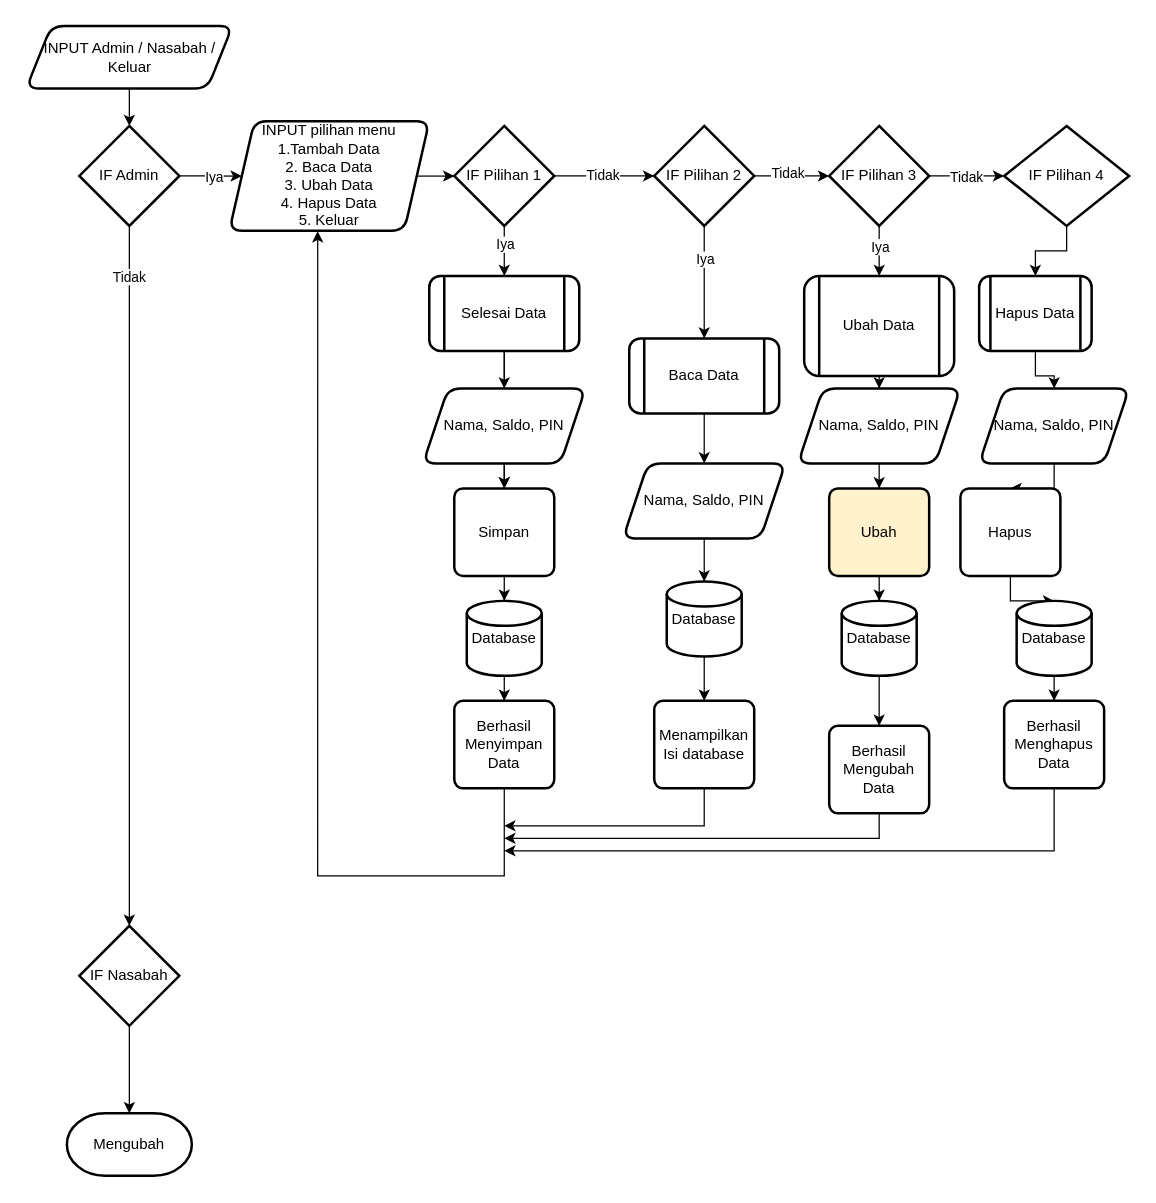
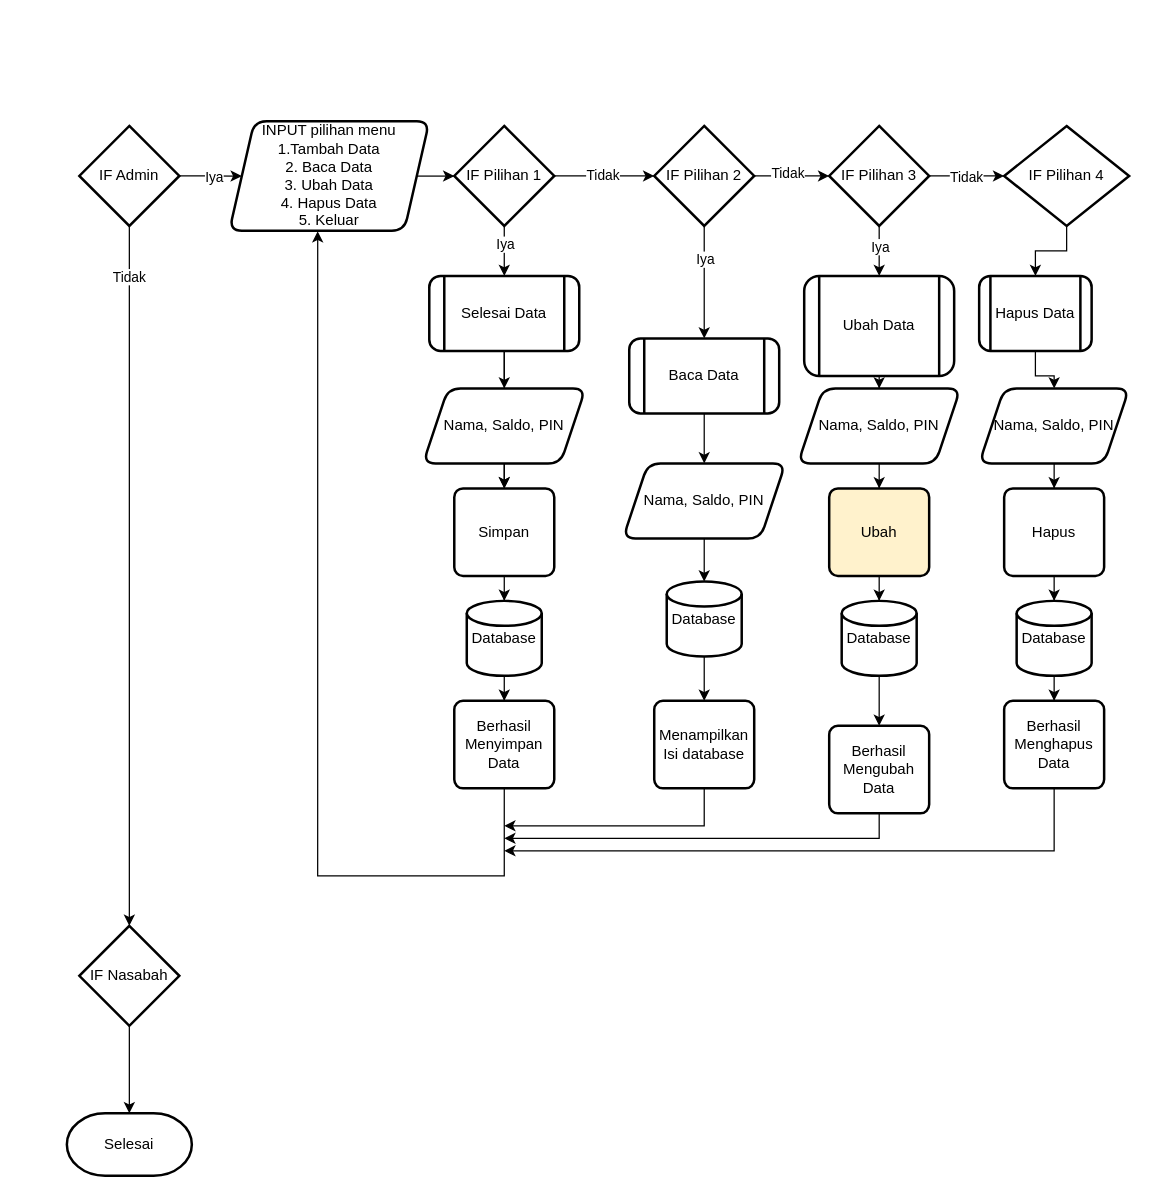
(129, 57) -> none
(129, 111) -> none
(1011, 532) -> (1054, 532)
(129, 1144) -> (129, 1144)
